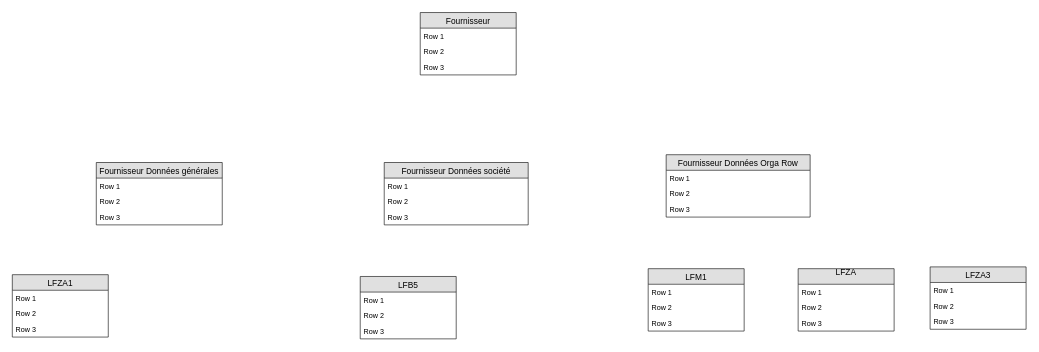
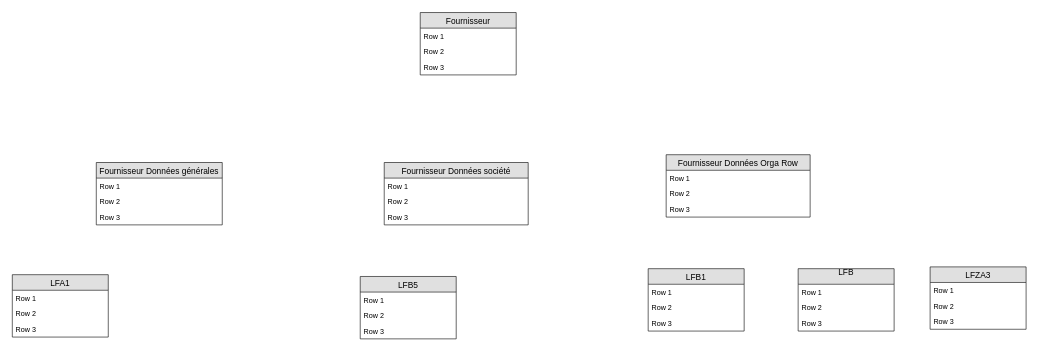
(846, 272) -> (846, 272)
(696, 277) -> (696, 277)
(60, 283) -> (60, 283)
